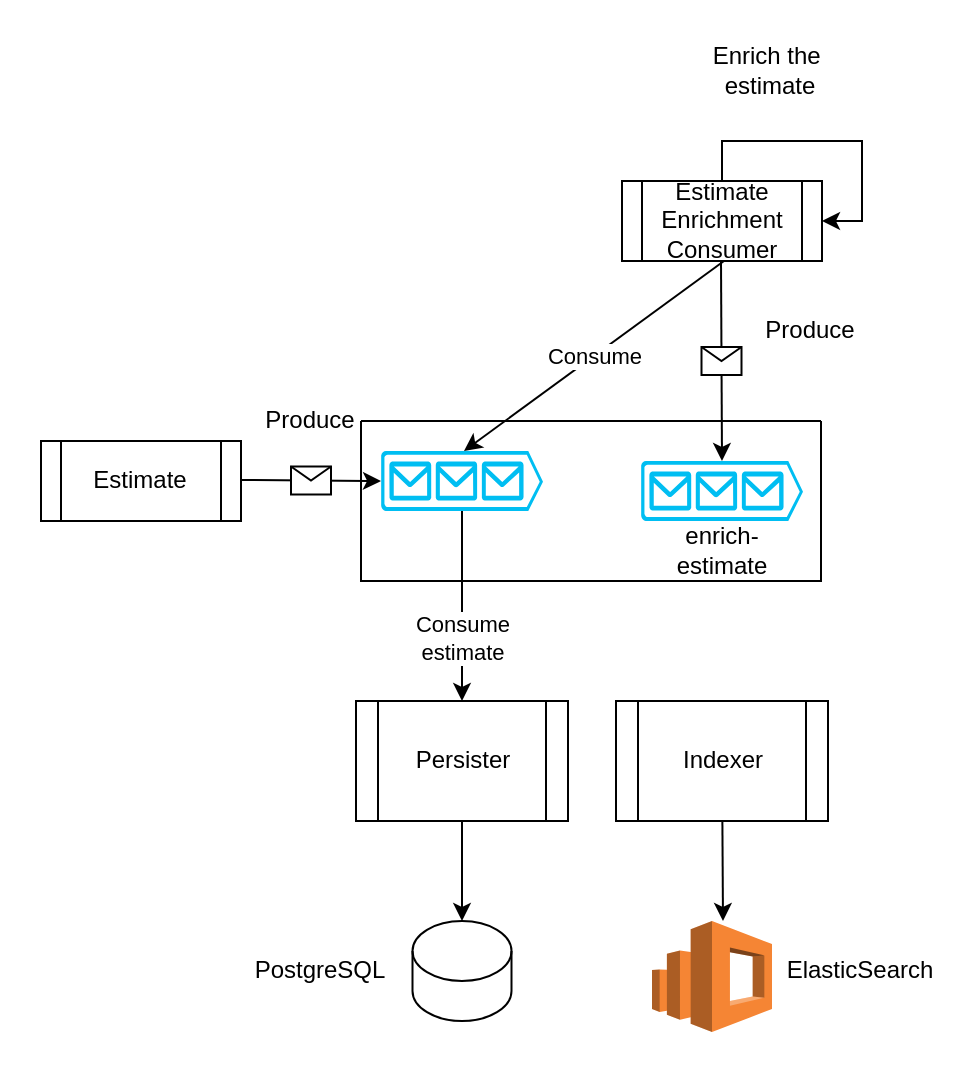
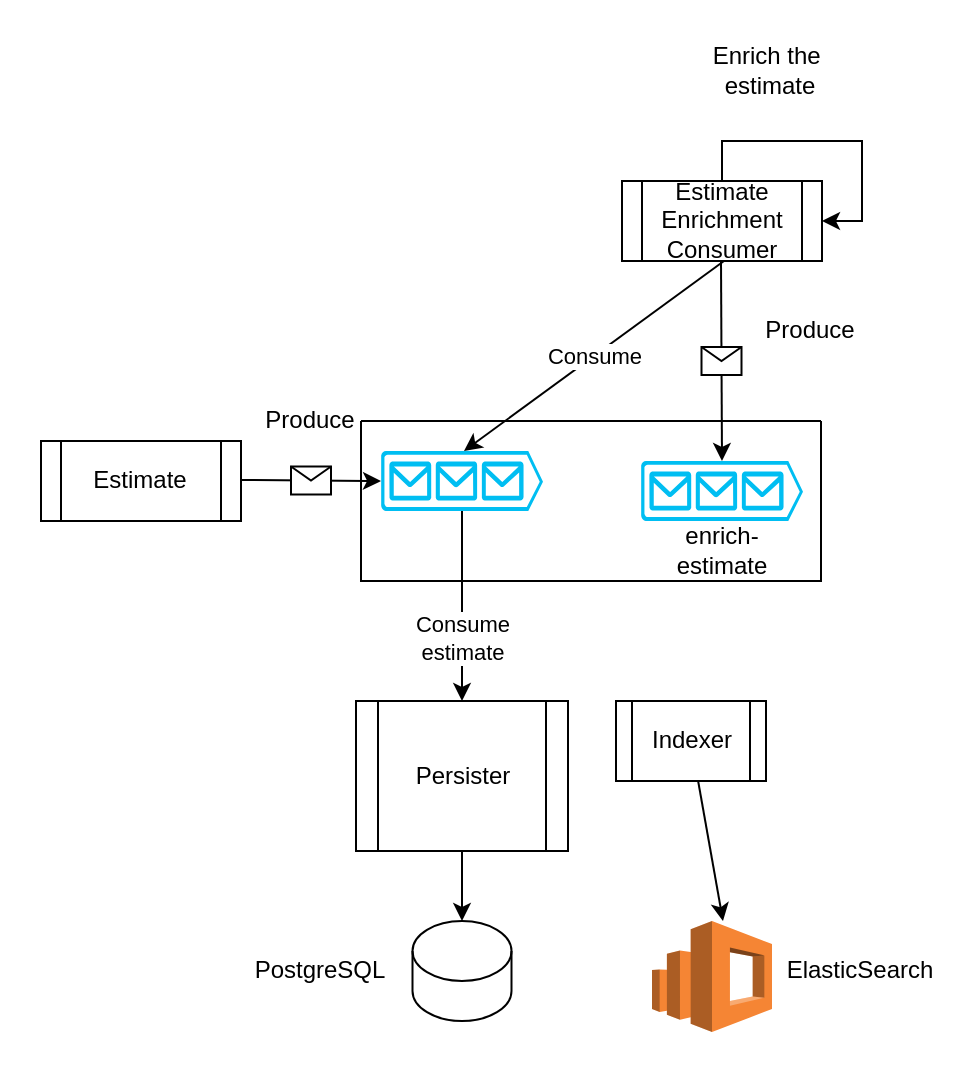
(462, 761) -> (462, 776)
(722, 761) -> (691, 741)
